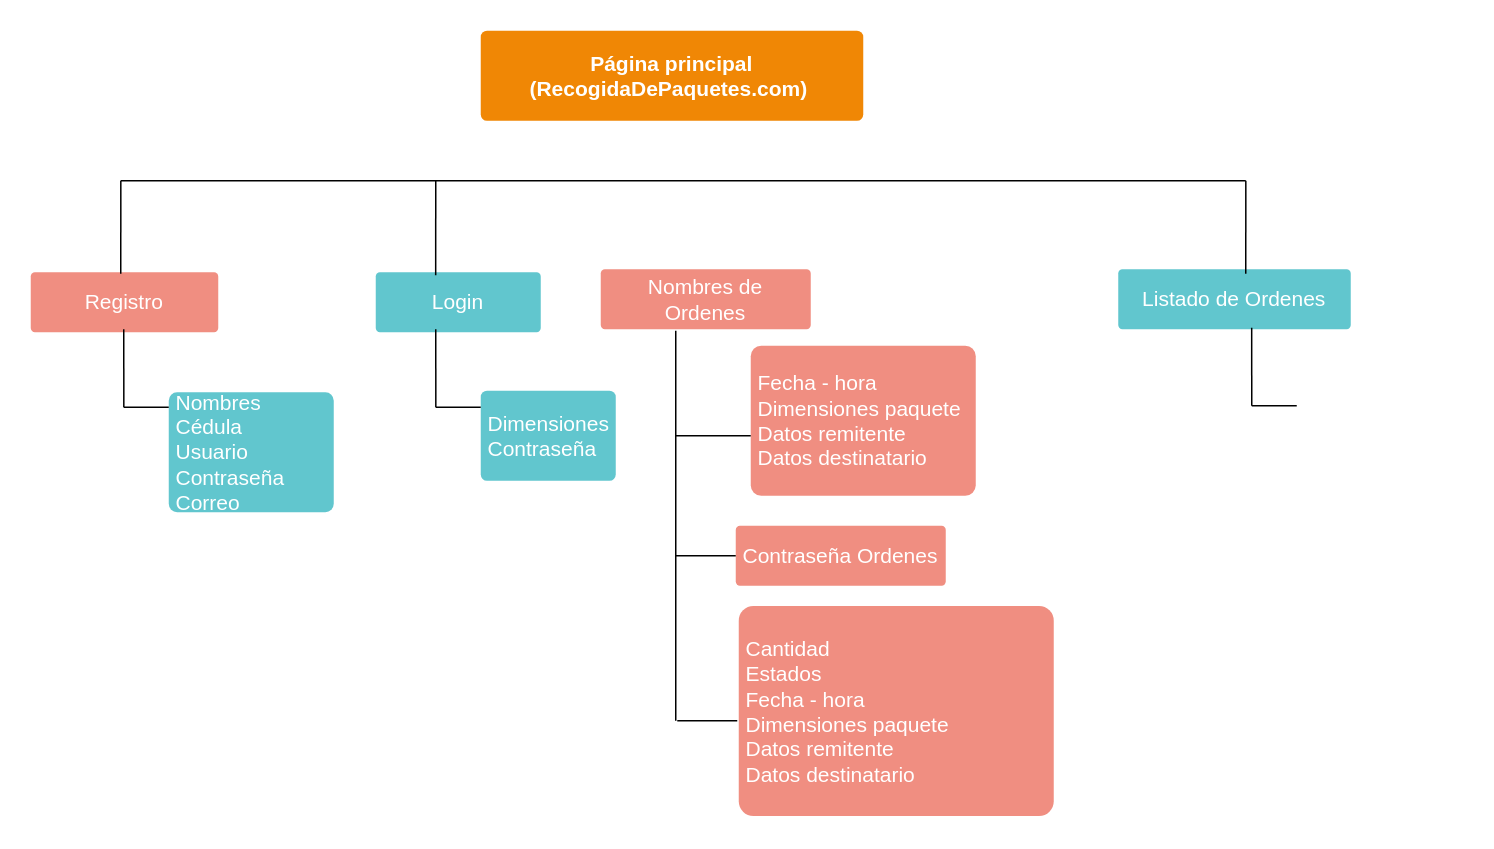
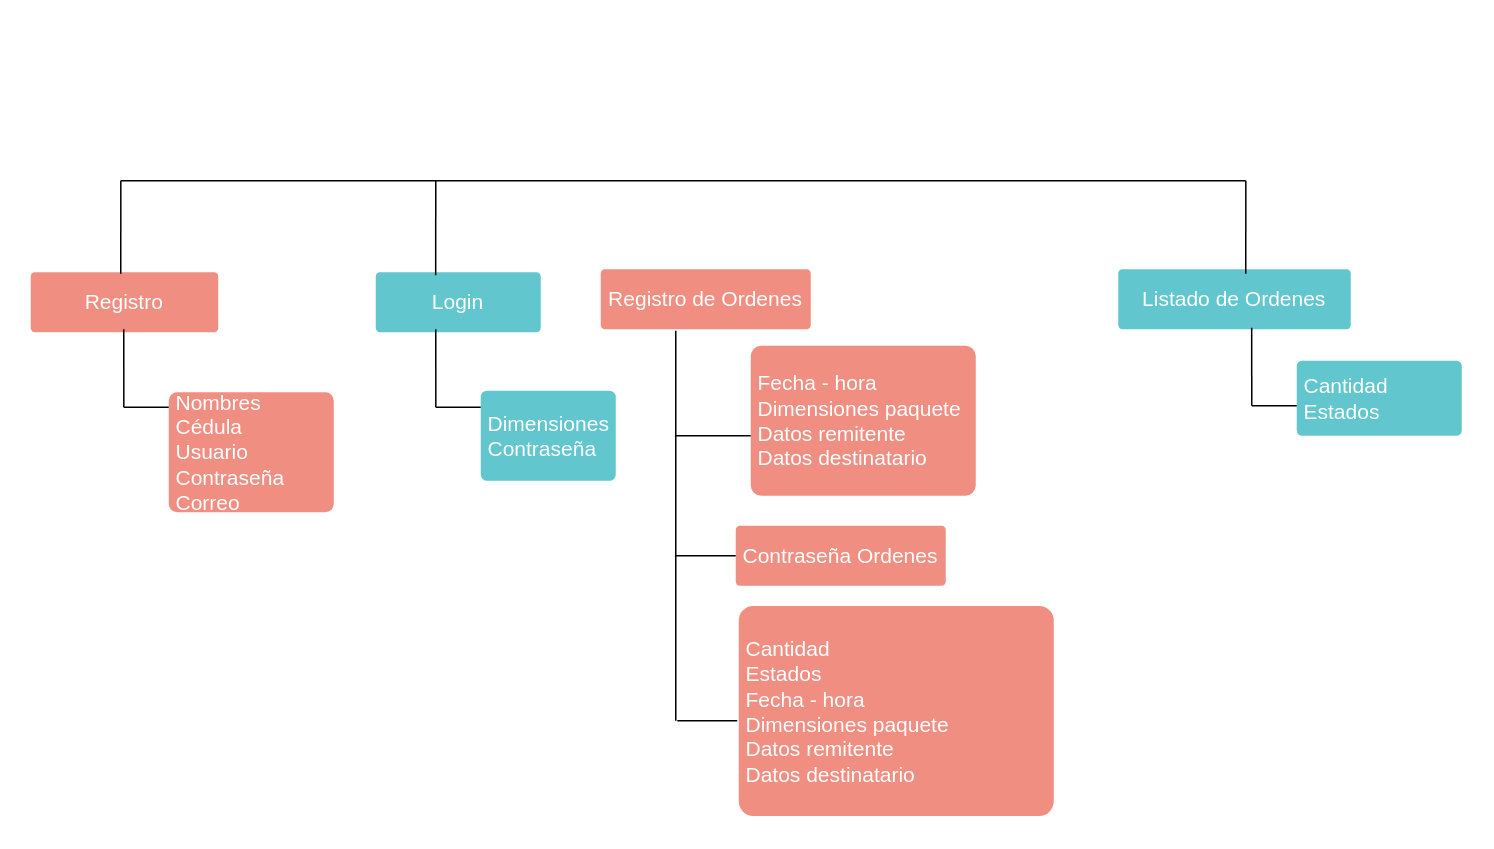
(672, 76) -> none
(706, 299) -> (706, 299)
(1379, 398) -> (1379, 398)
(251, 452) -> (251, 452)
